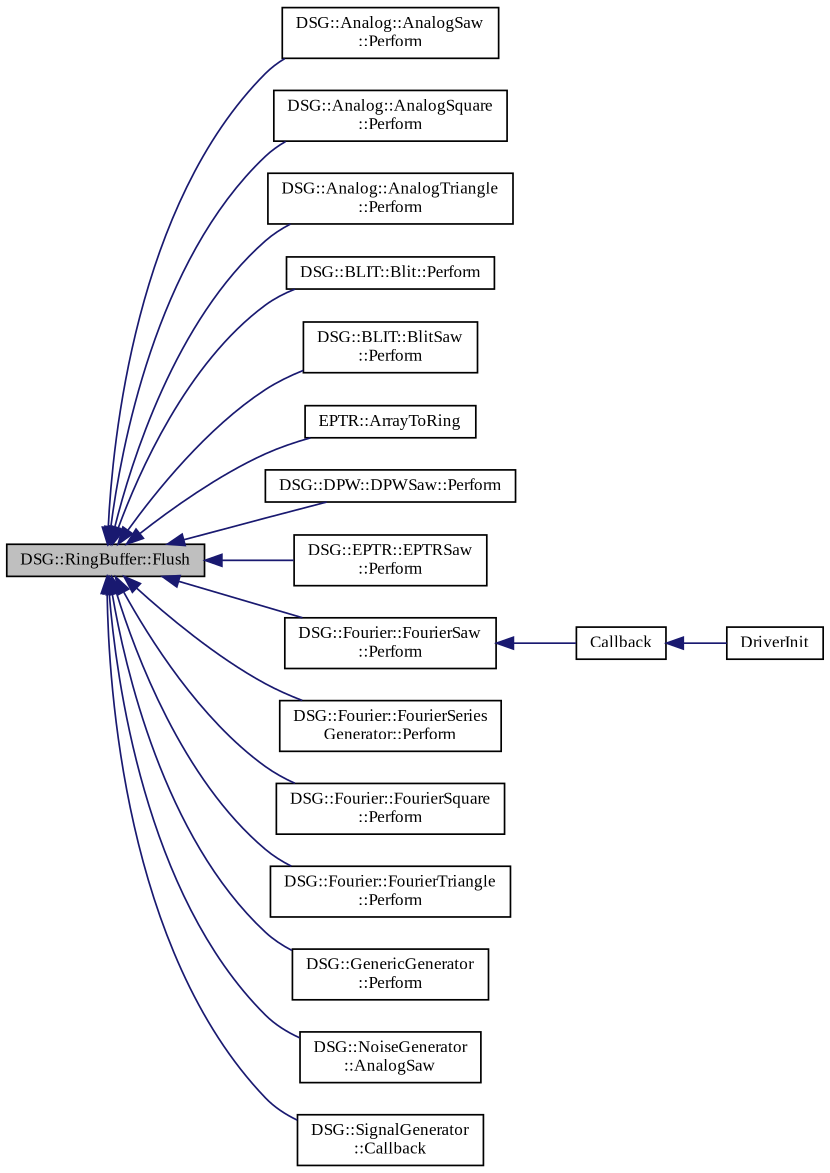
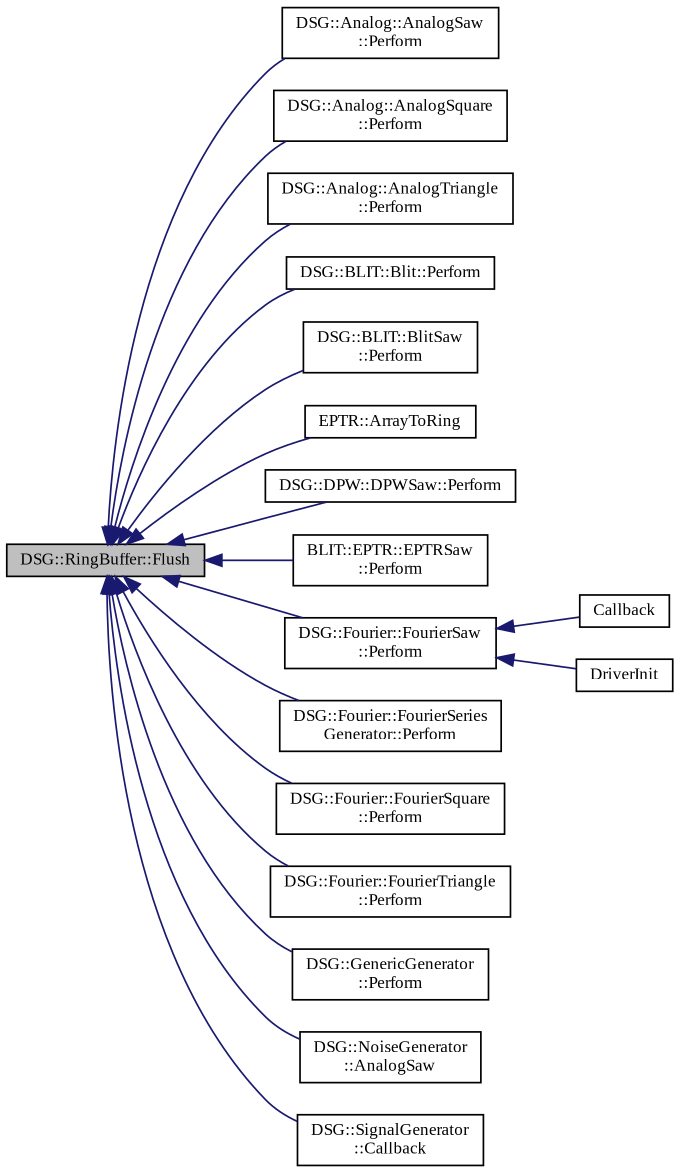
(390, 560) -> (390, 560)
(705, 643) -> (545, 664)
